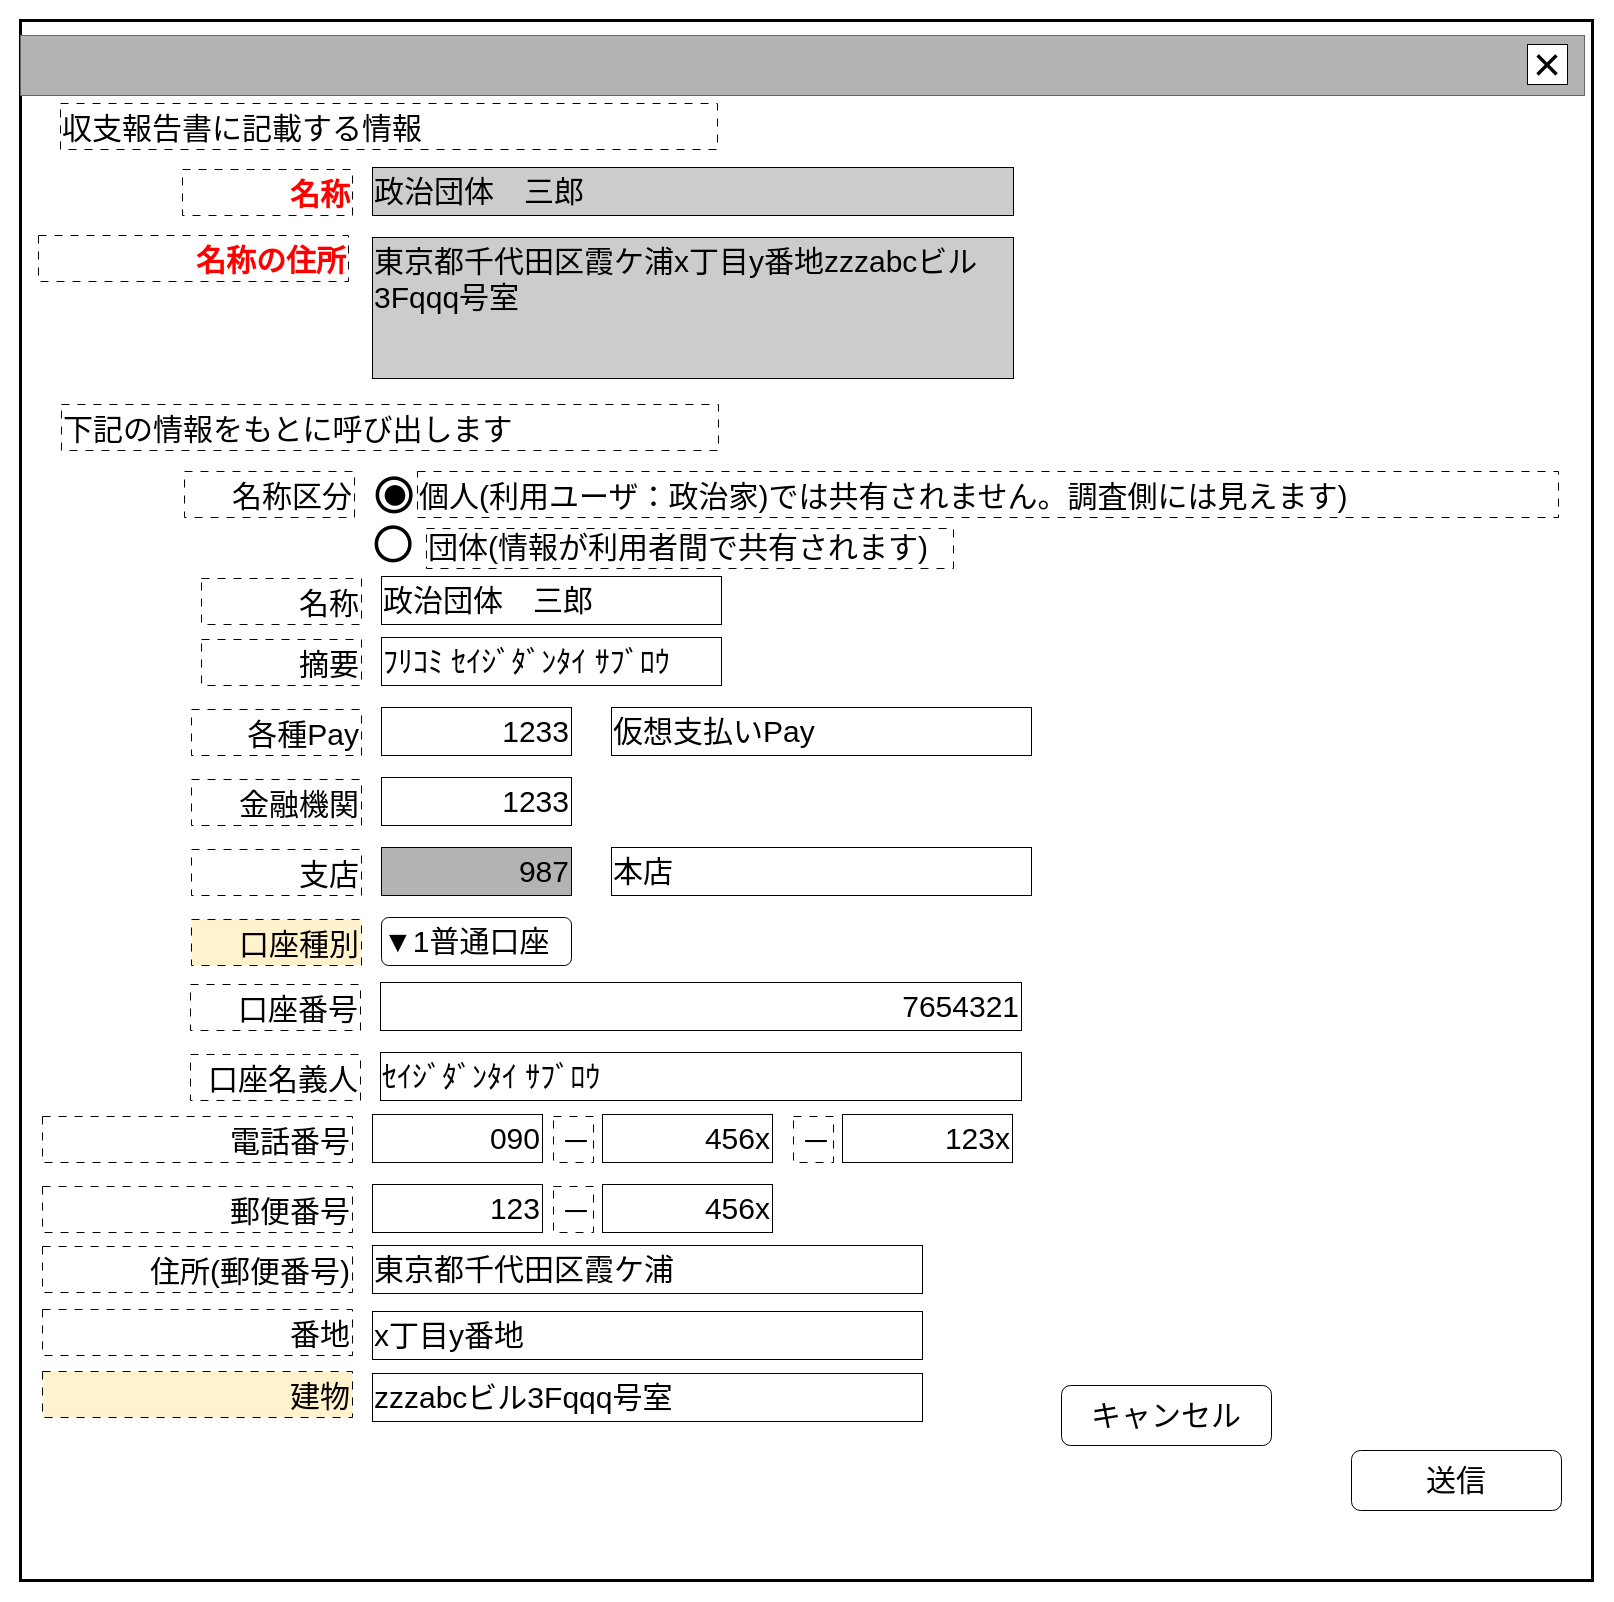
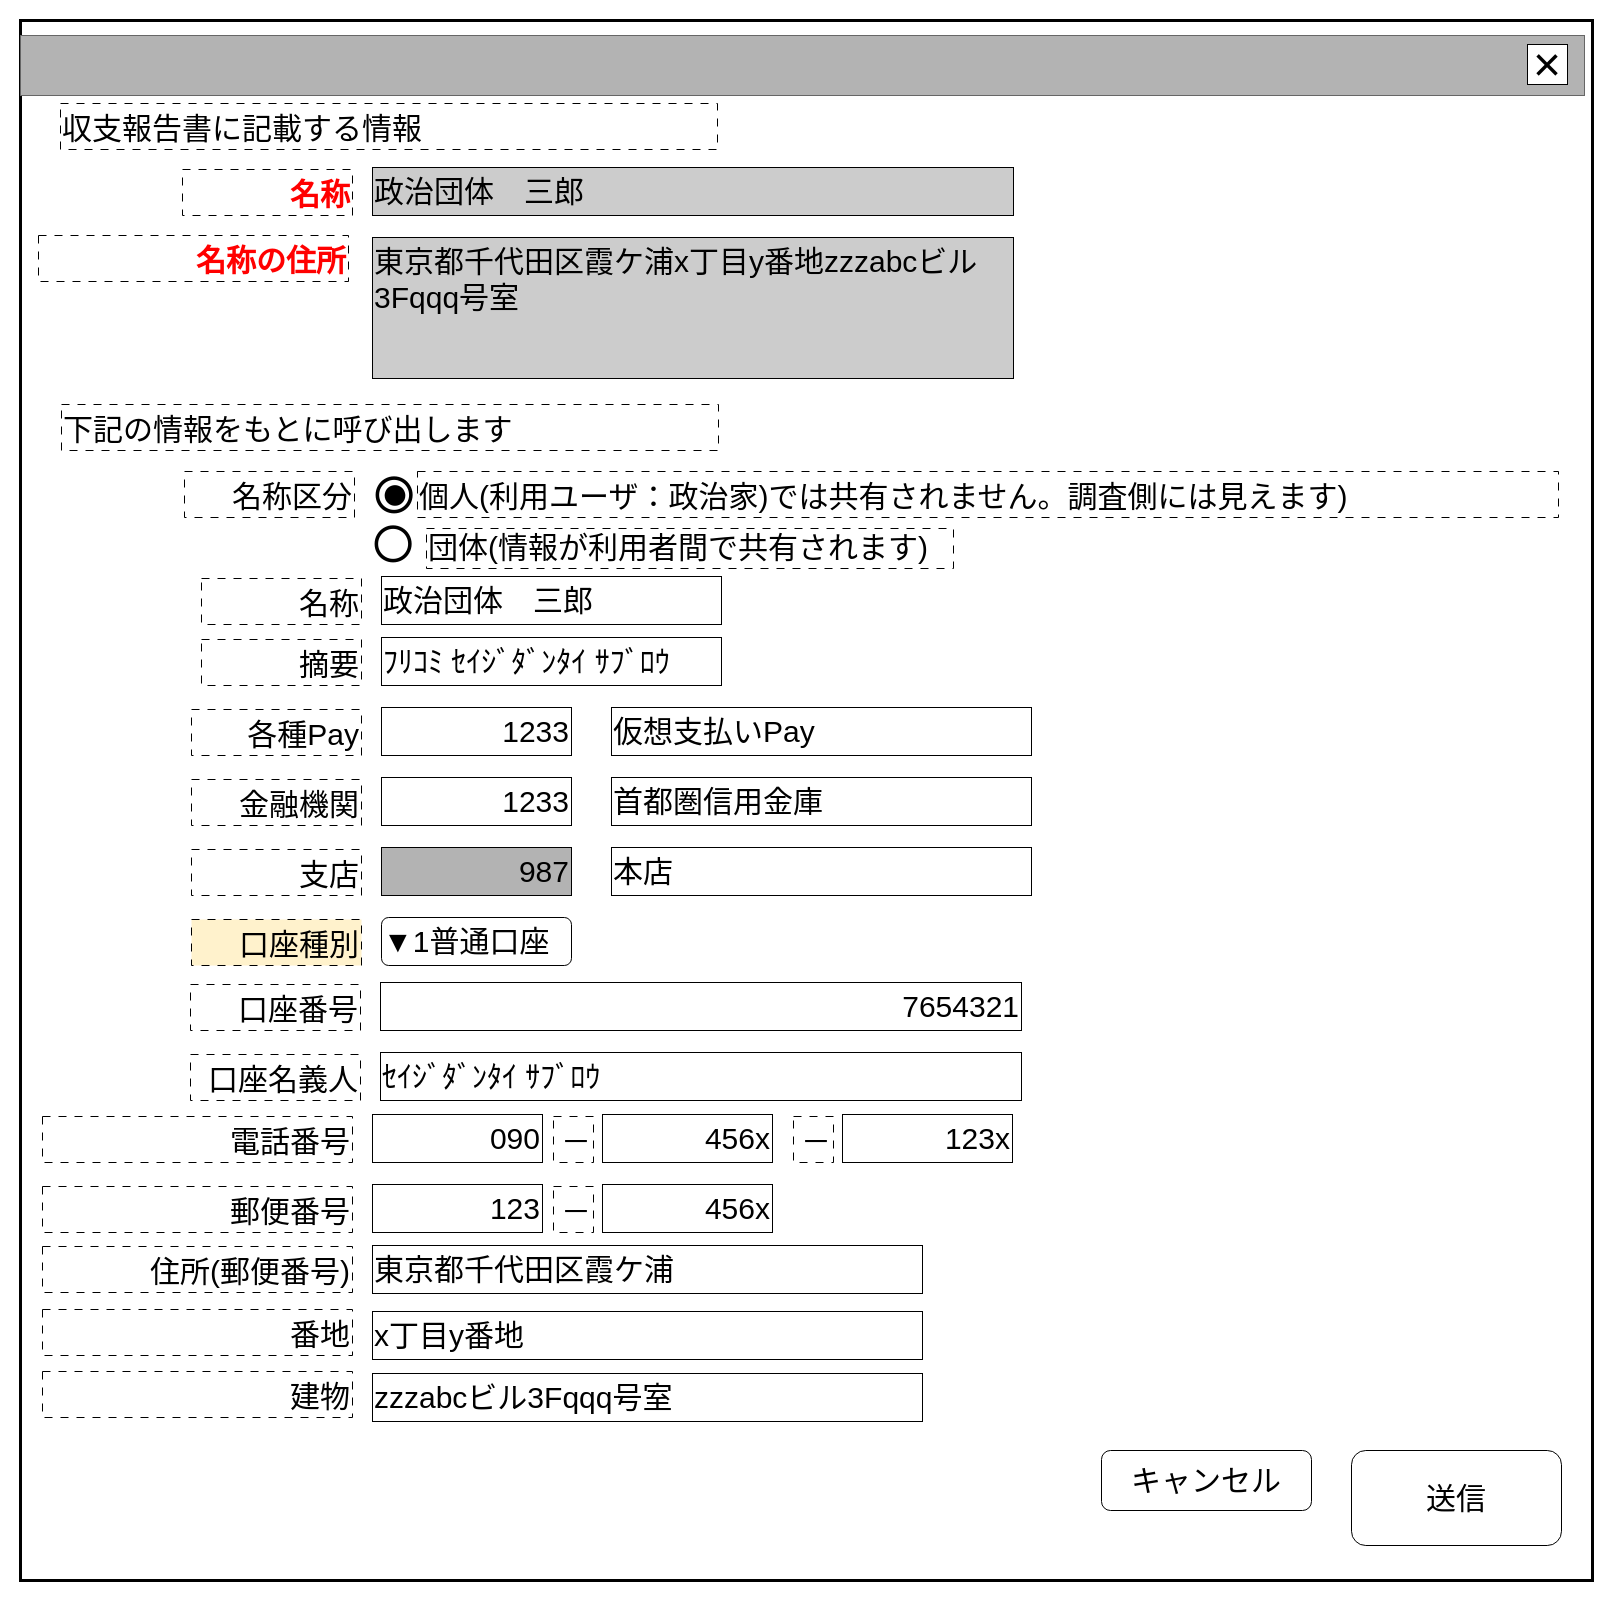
none -> (822, 802)
(198, 1395) -> (198, 1395)
(1167, 1416) -> (1207, 1481)
(1457, 1481) -> (1457, 1498)
